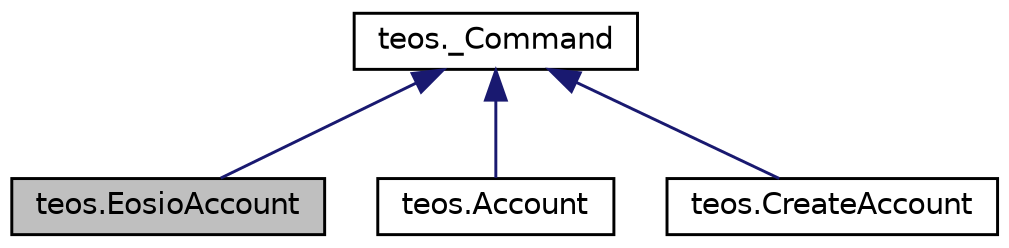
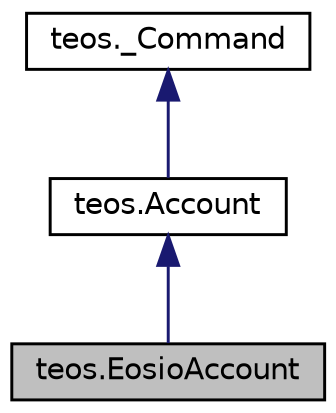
(318, 131) -> (168, 305)
(832, 207) -> none
